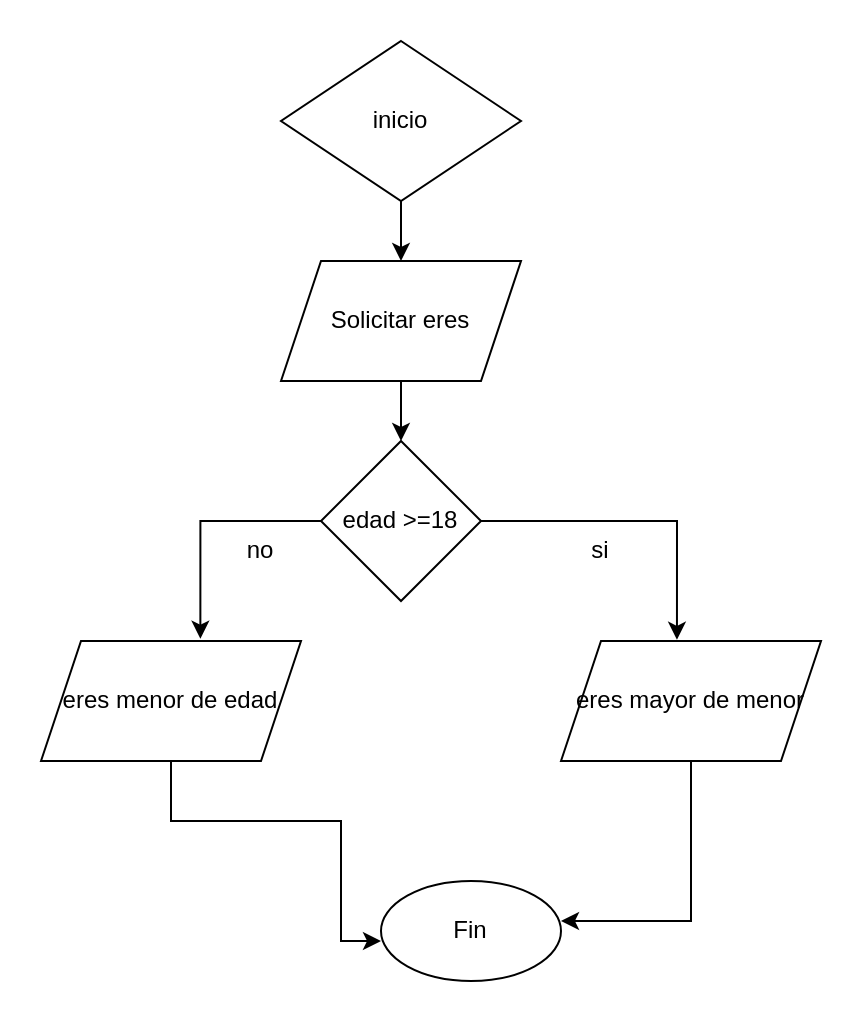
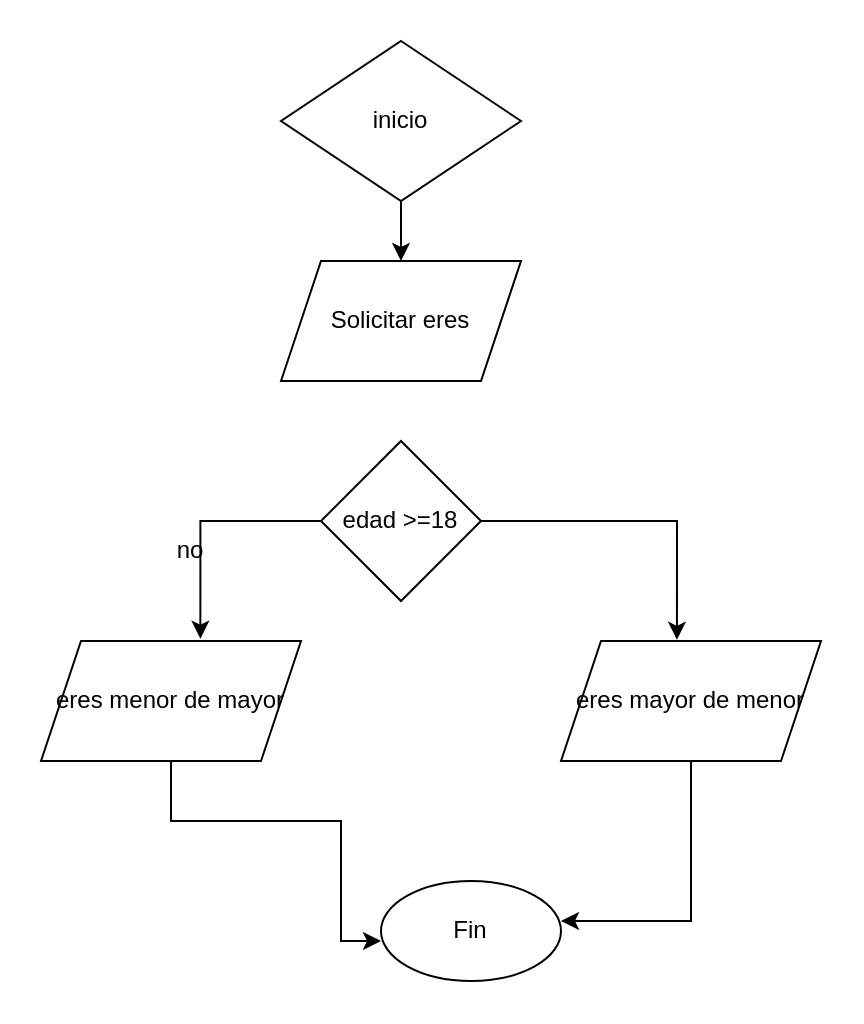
(401, 418) -> none
(261, 551) -> (191, 551)
(601, 551) -> none
(171, 701) -> (171, 701)
